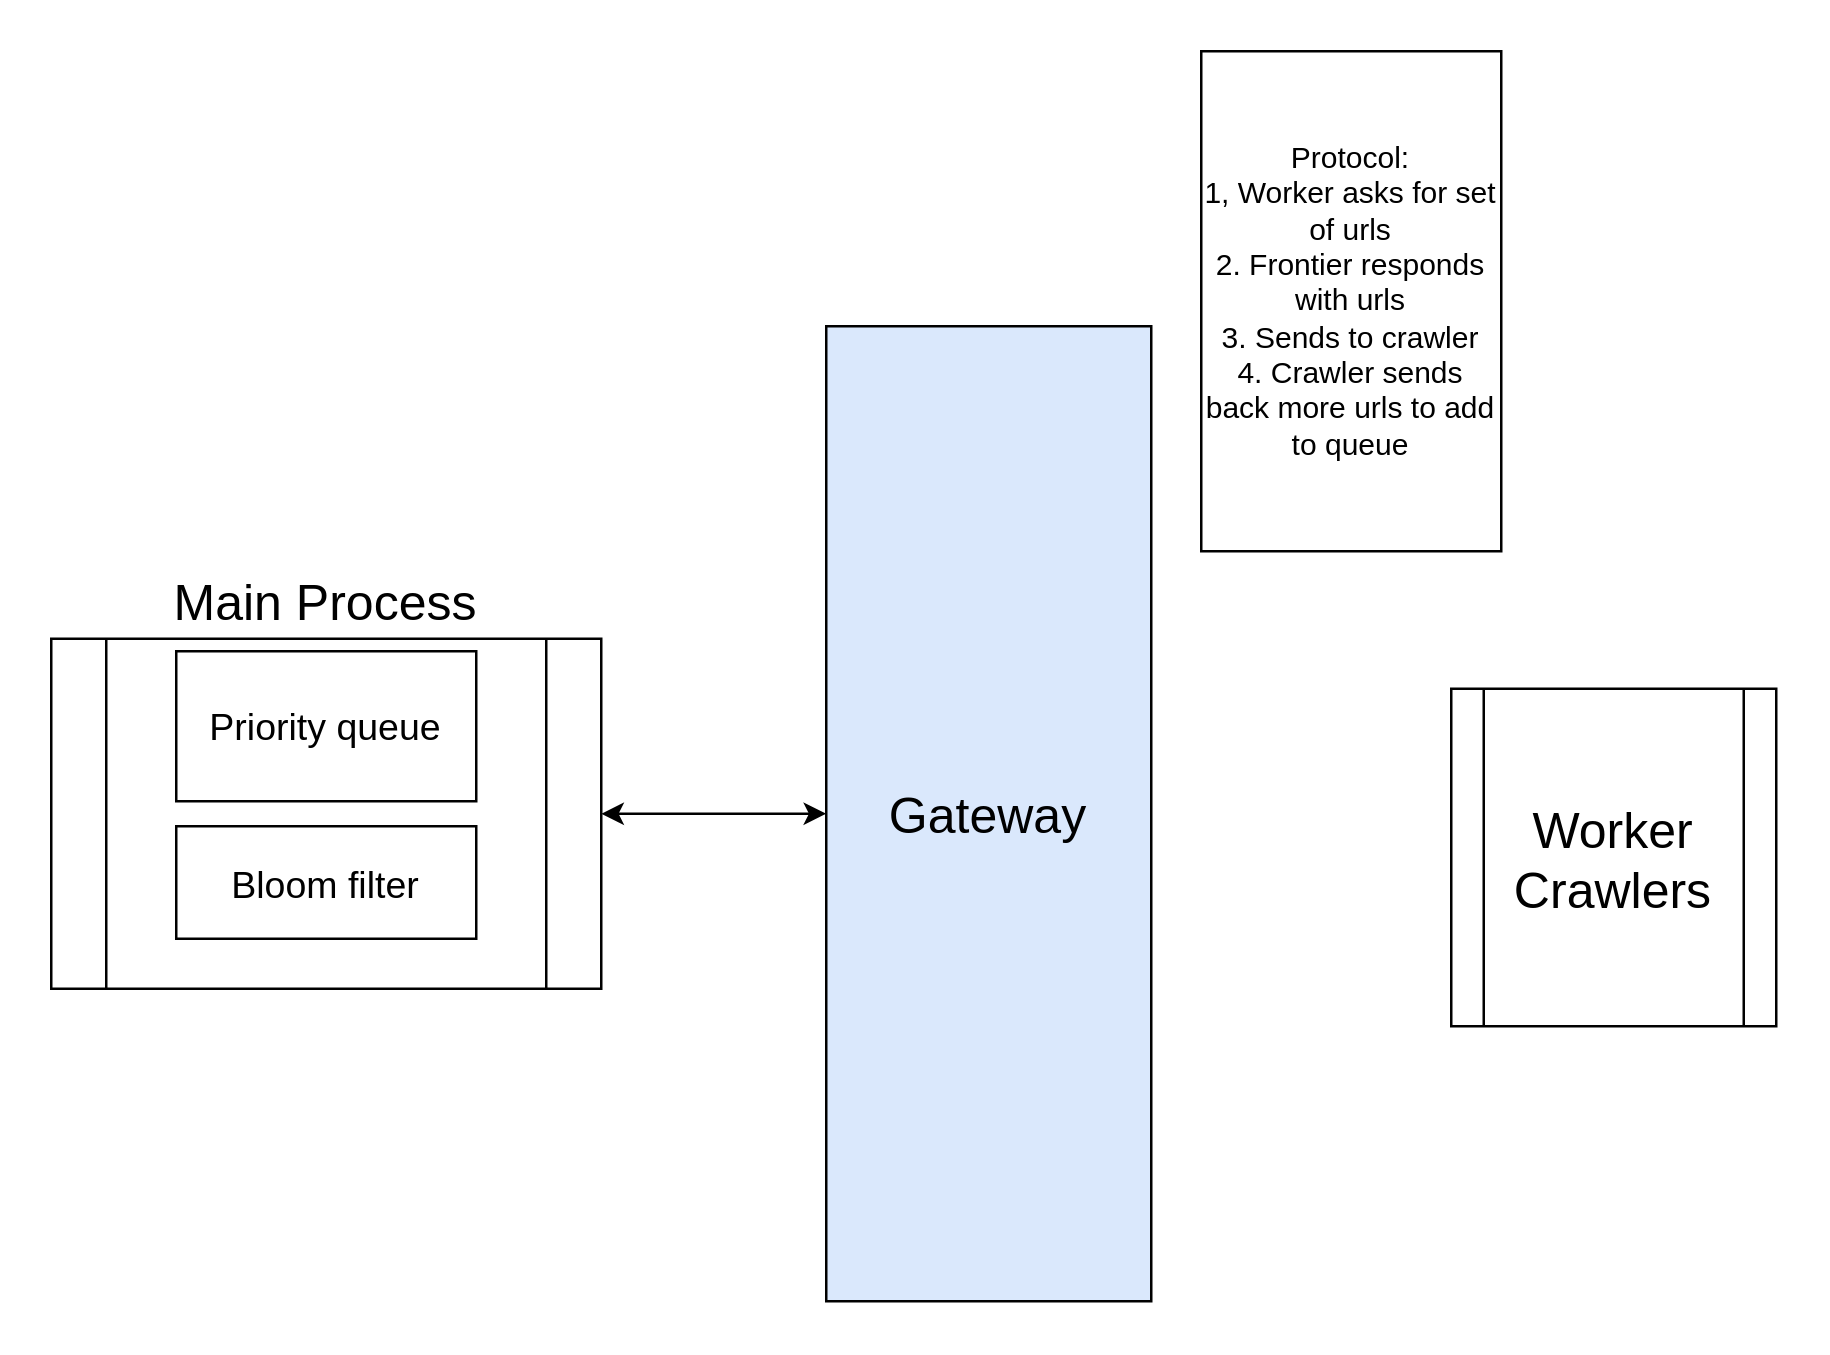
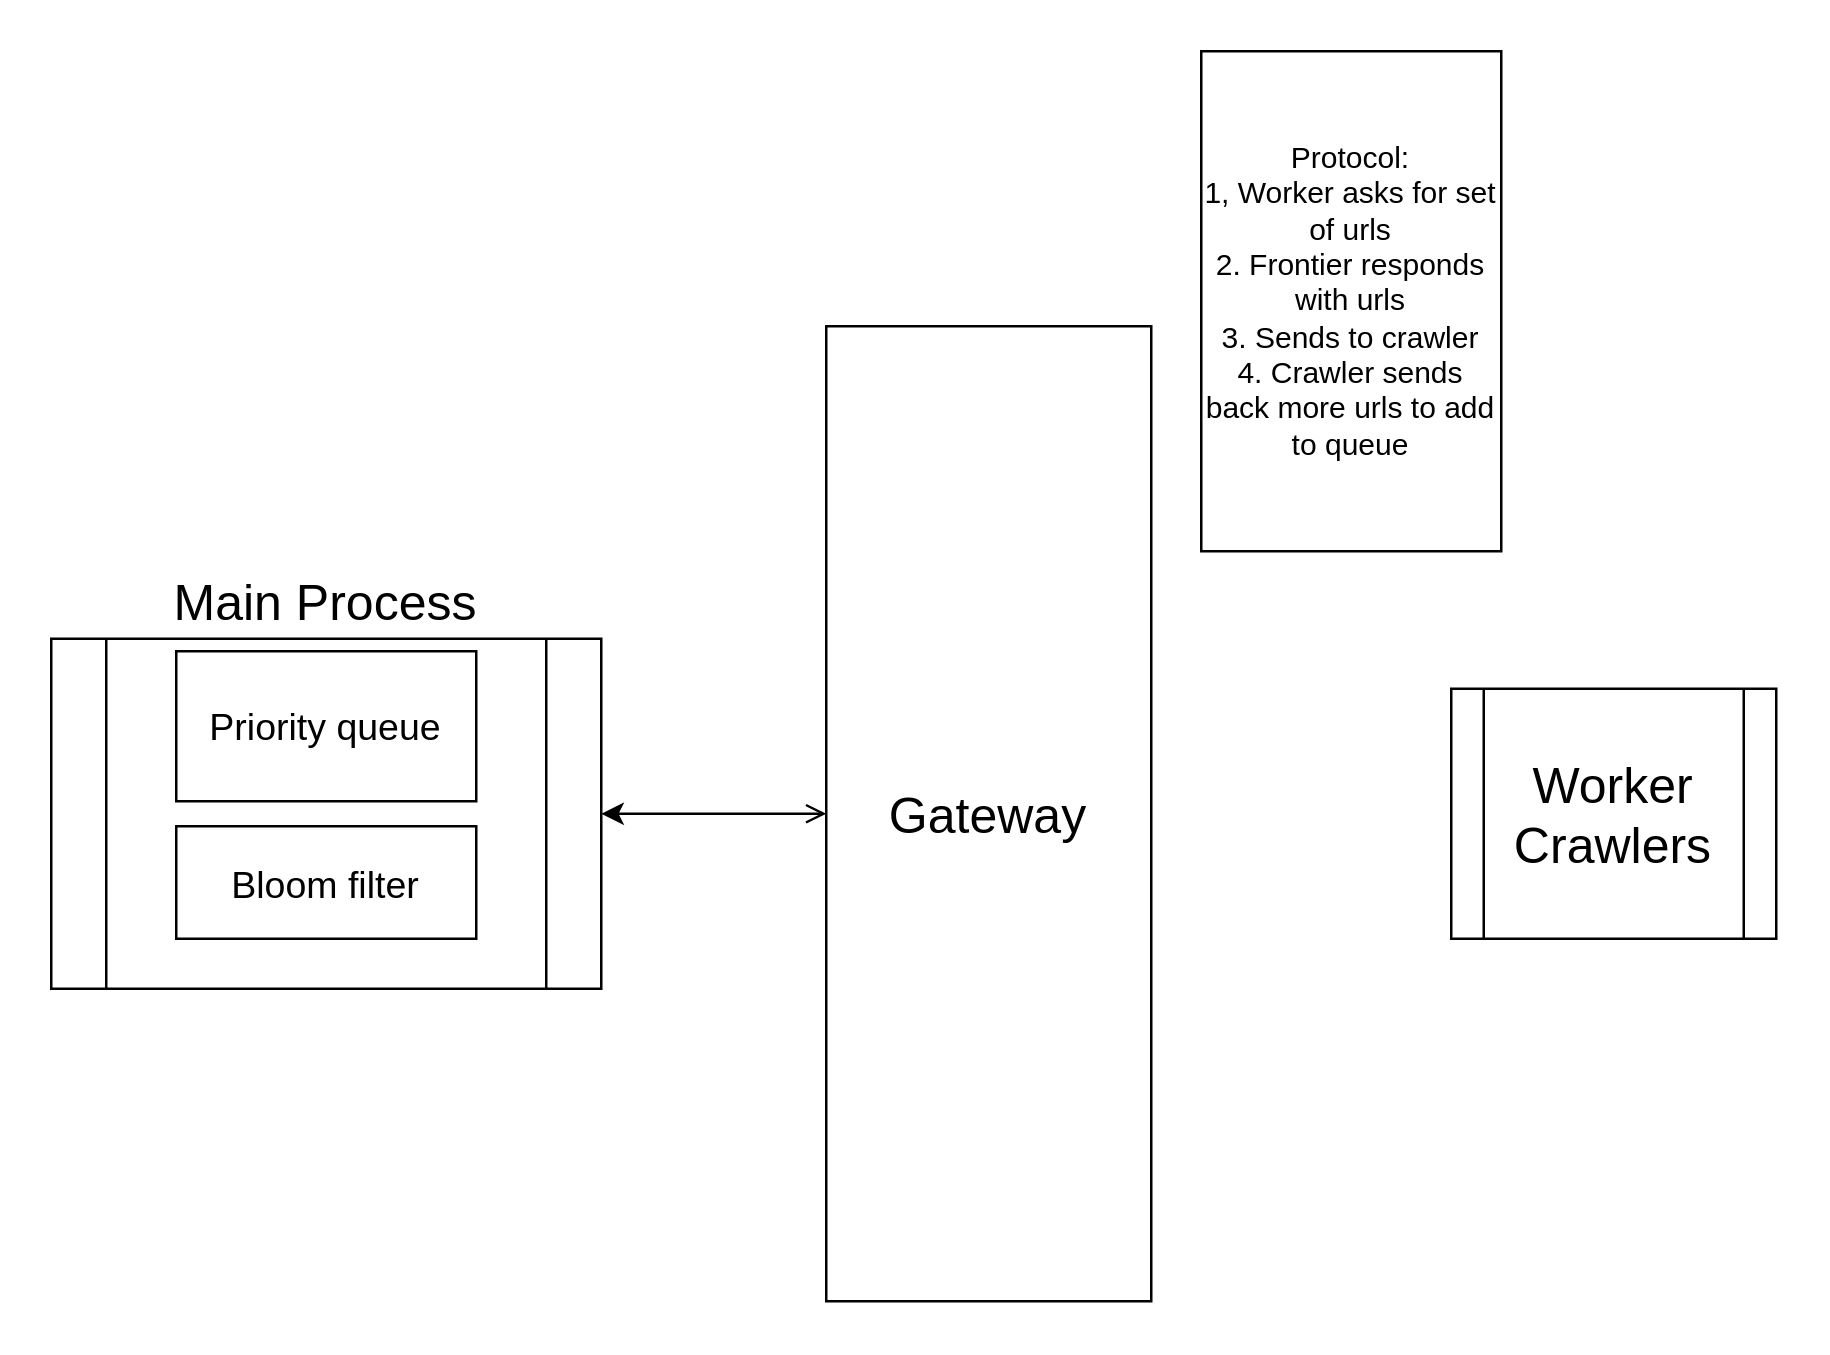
(808, 814) -> (812, 814)
(989, 814) -> (989, 814)
(1614, 858) -> (1614, 814)
